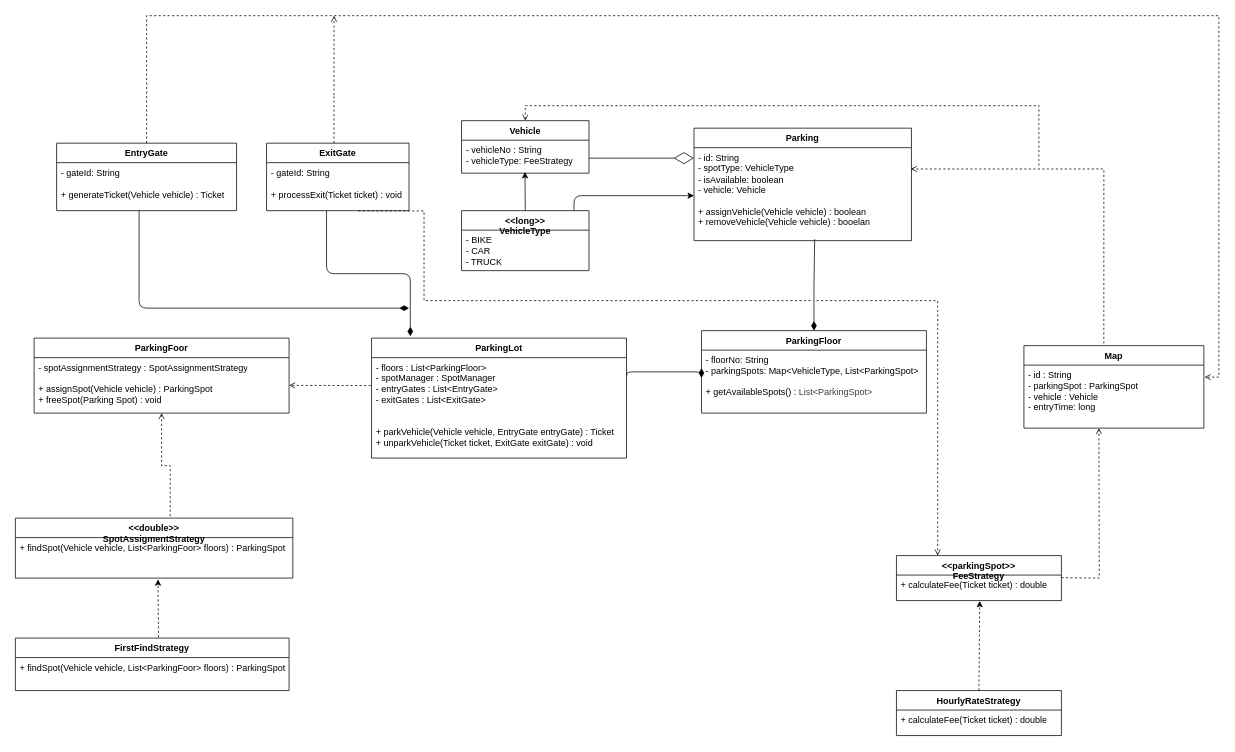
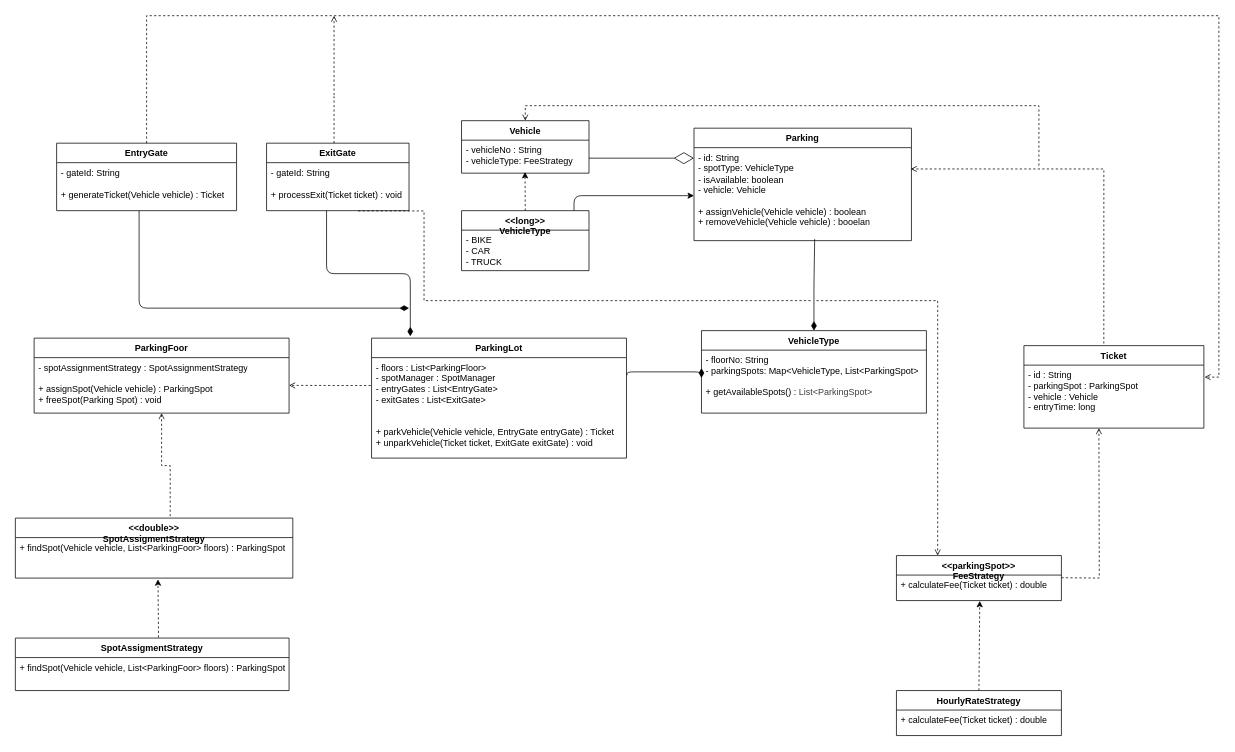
(525, 194) -> (525, 194)
(814, 341) -> (814, 341)
(1114, 356) -> (1114, 356)
(152, 649) -> (152, 649)
